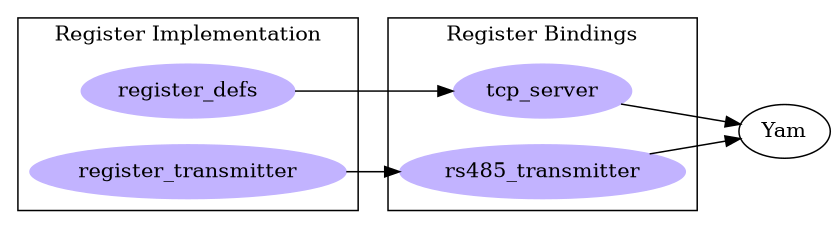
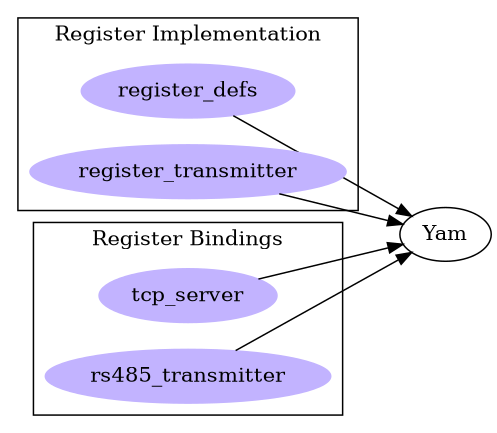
(370, 91) -> (316, 162)
(367, 172) -> (309, 201)
